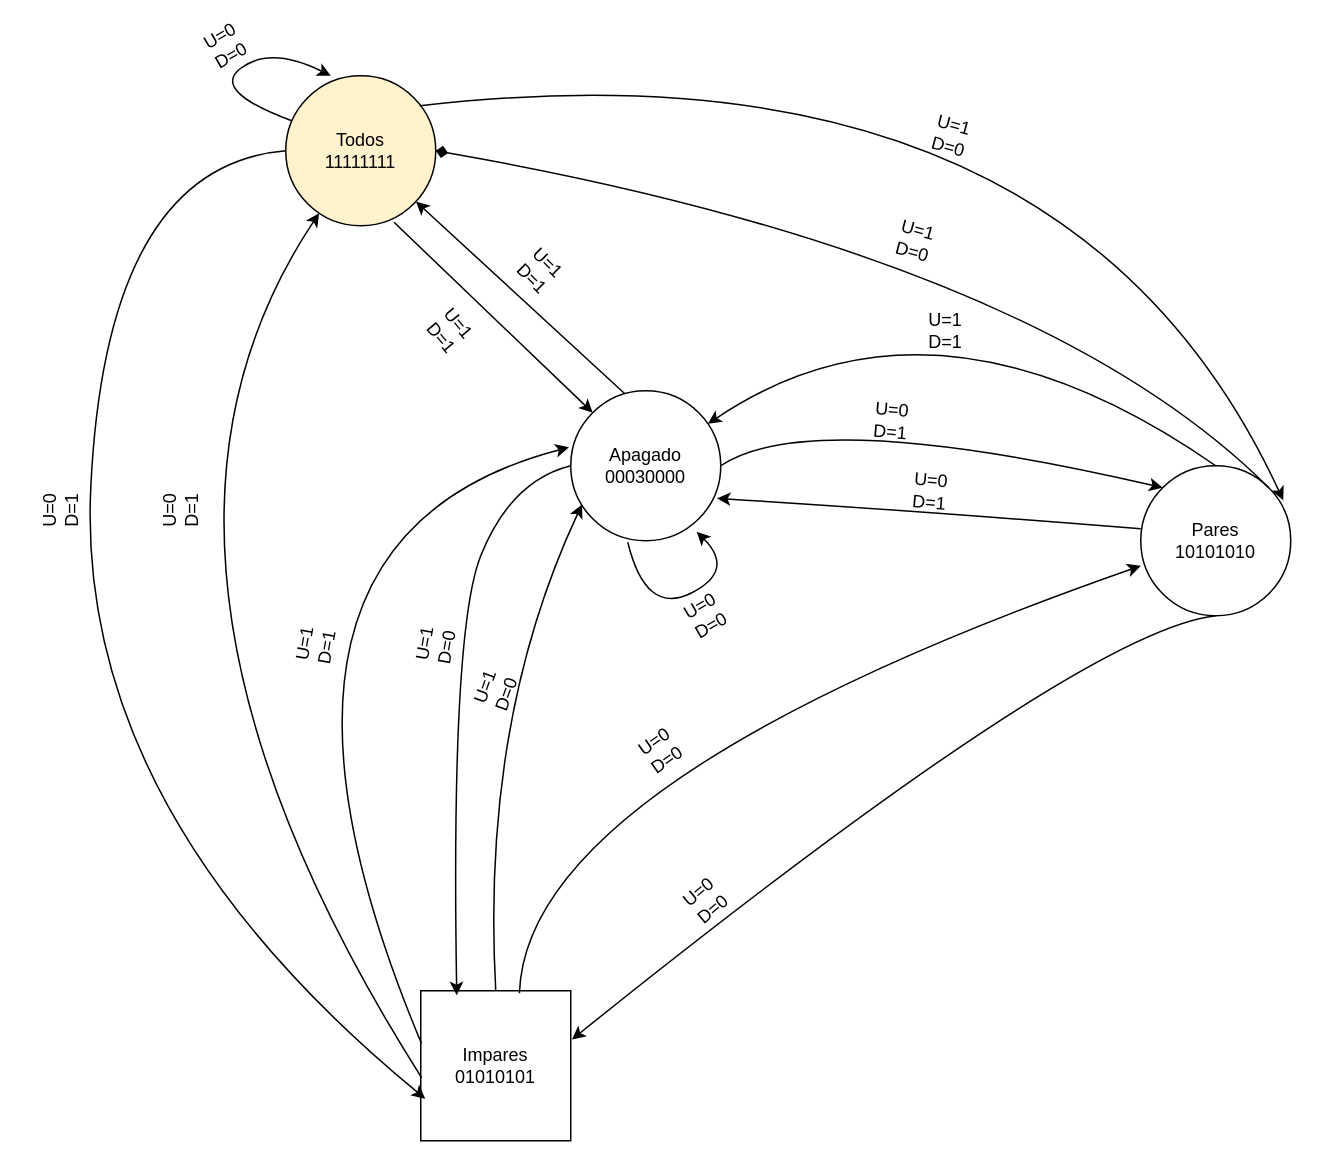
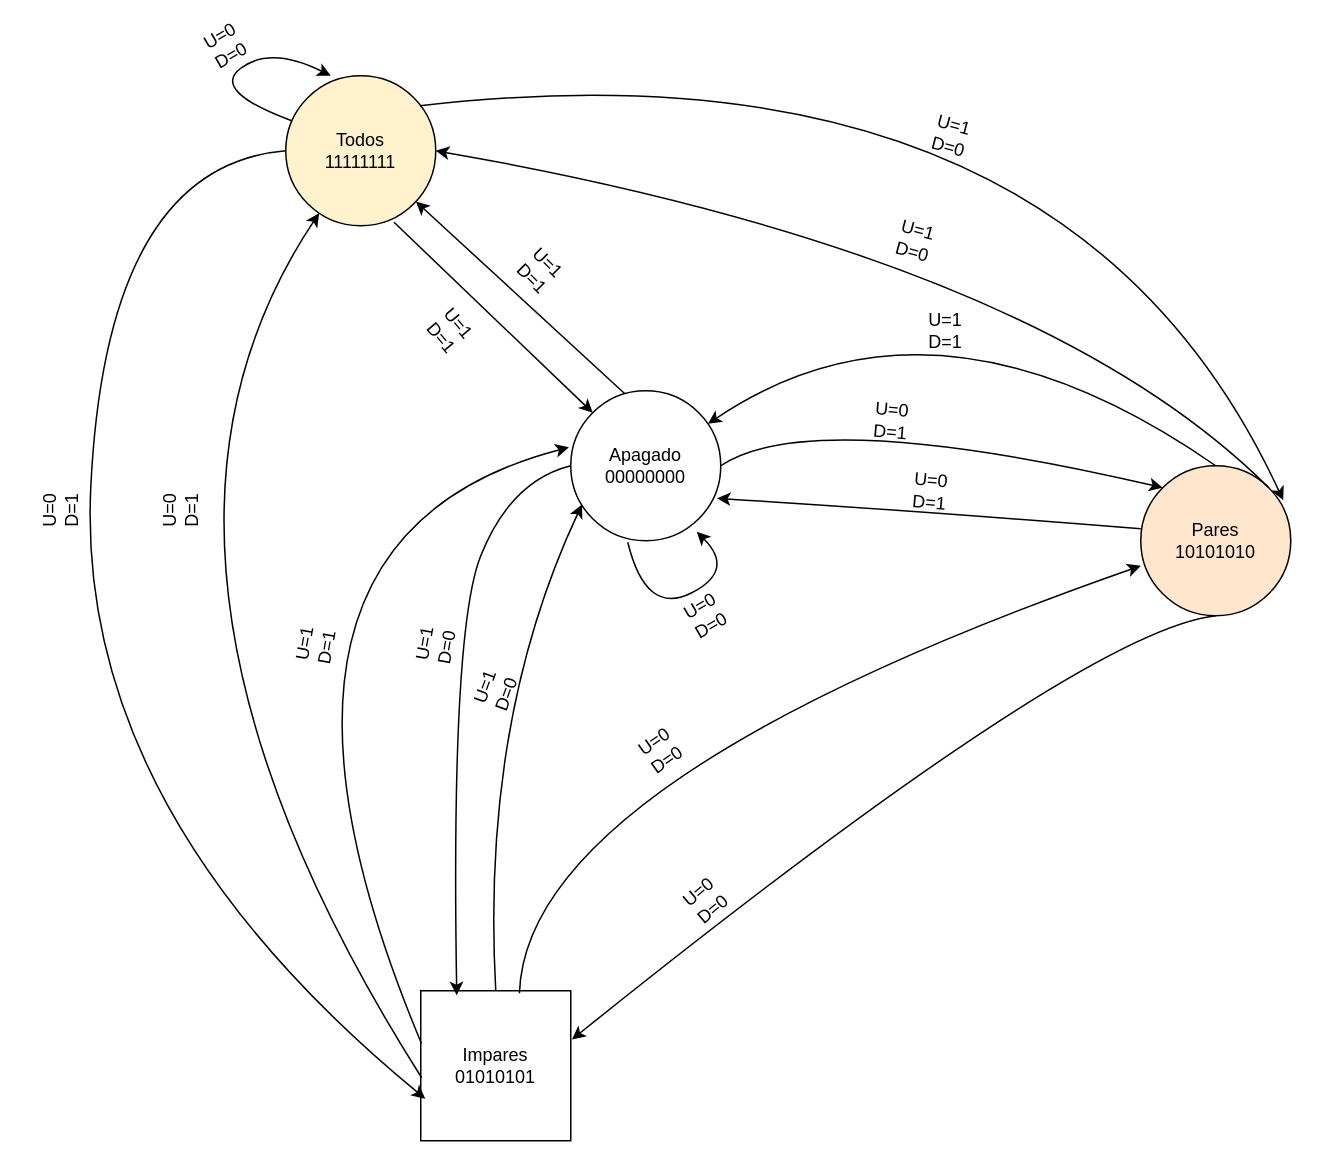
(448, 153) -> (447, 153)
(646, 466) -> (646, 466)
(1216, 541) -> (1216, 541)
